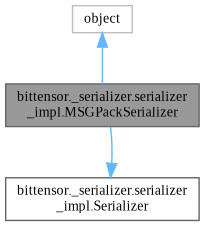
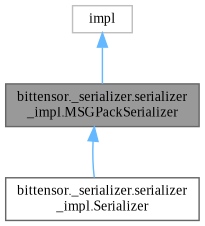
(102, 19) -> (102, 19)
(112, 145) -> (93, 159)
